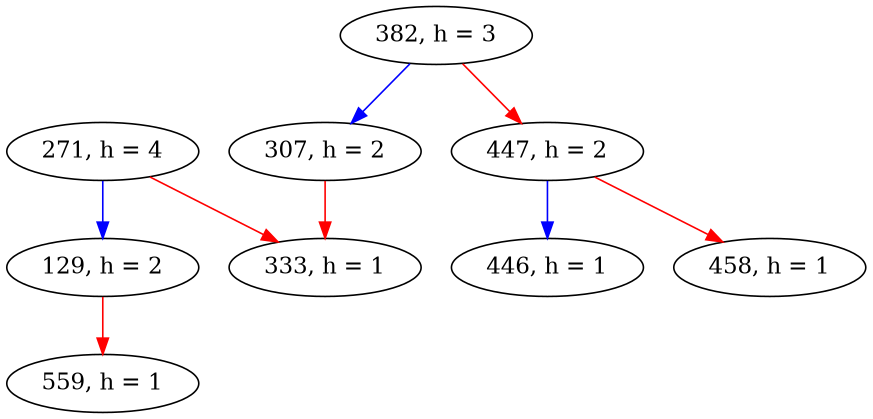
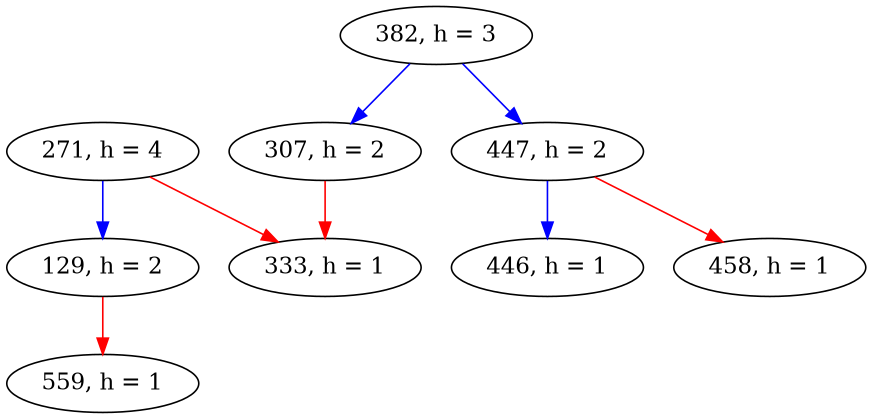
(486, 88) -> (486, 88)
